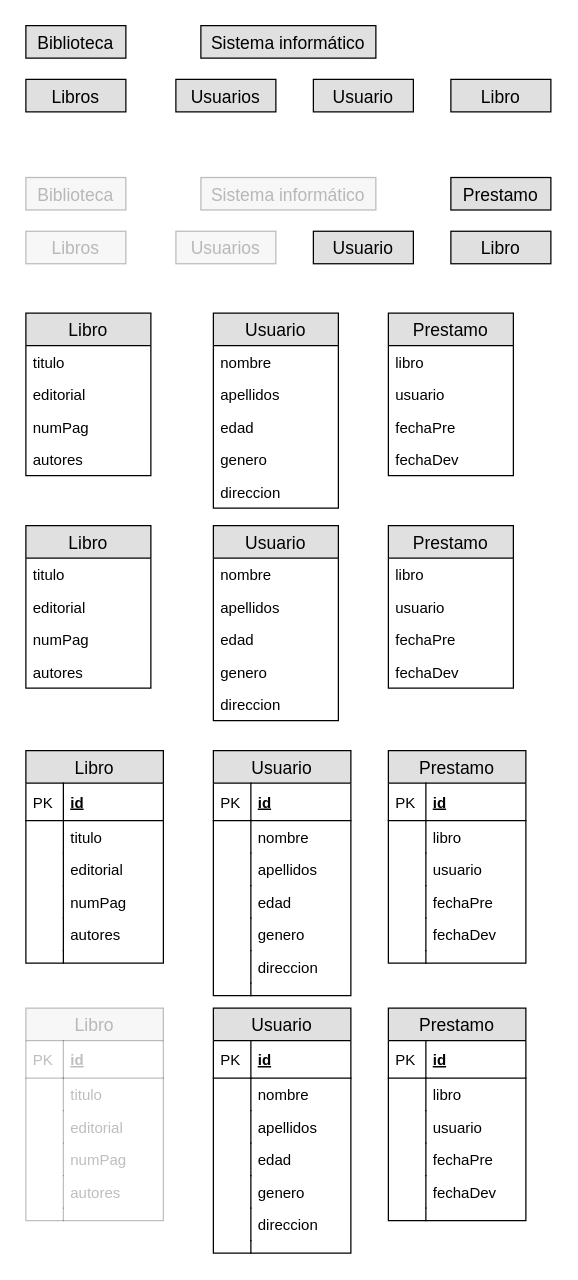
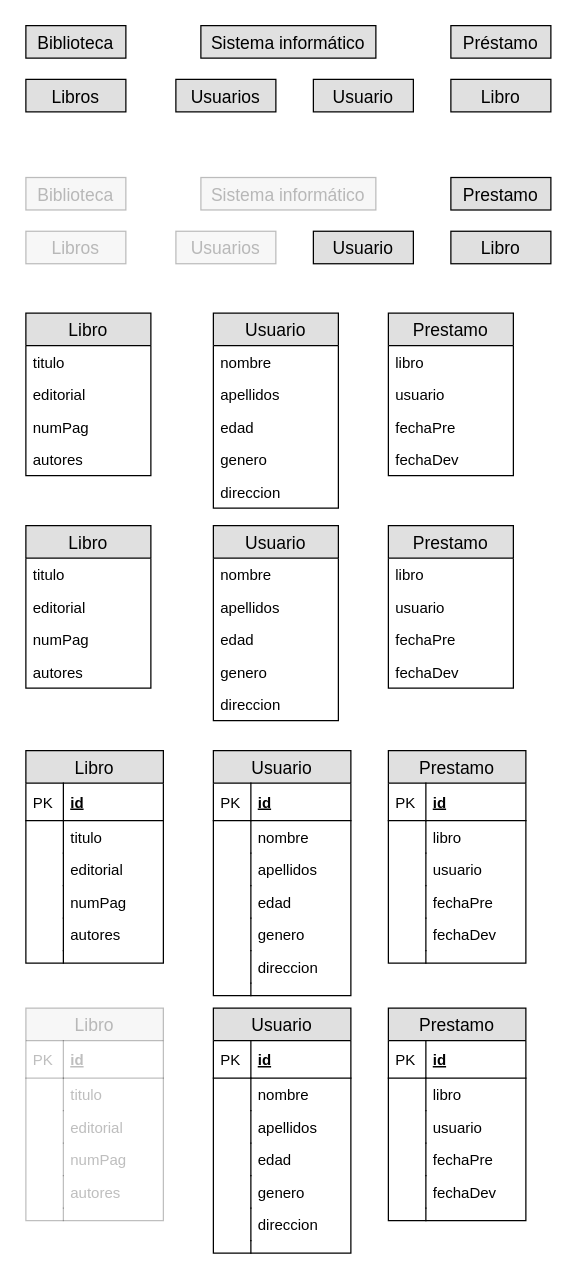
none -> (501, 42)
